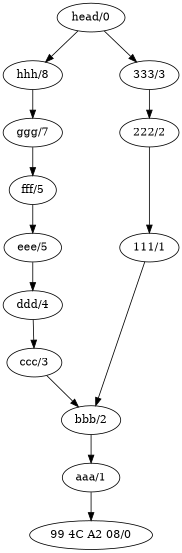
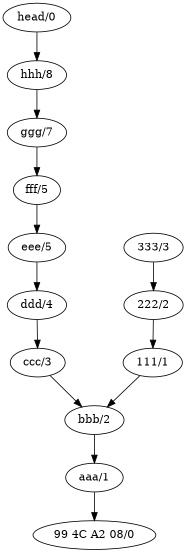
(117, 44) -> none
